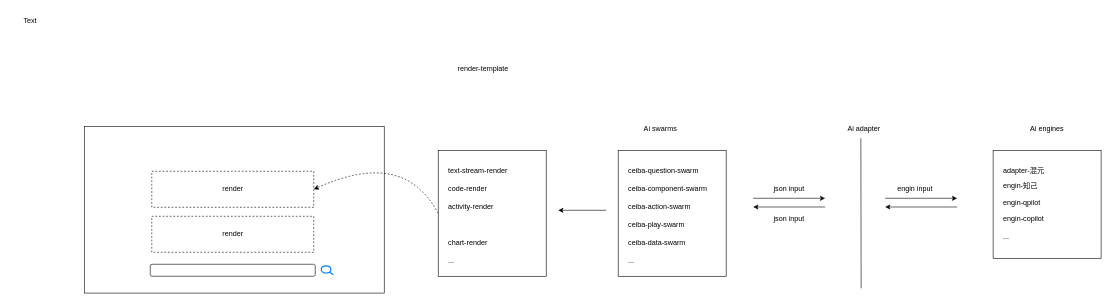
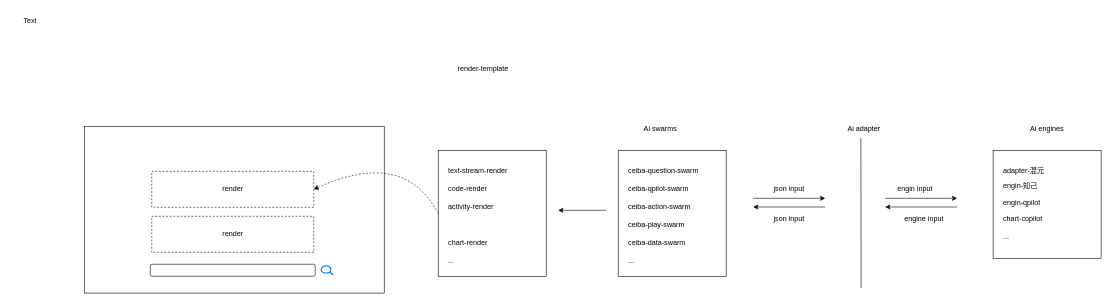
(670, 189) -> (662, 189)
none -> (924, 219)
(1027, 219) -> (1028, 219)
